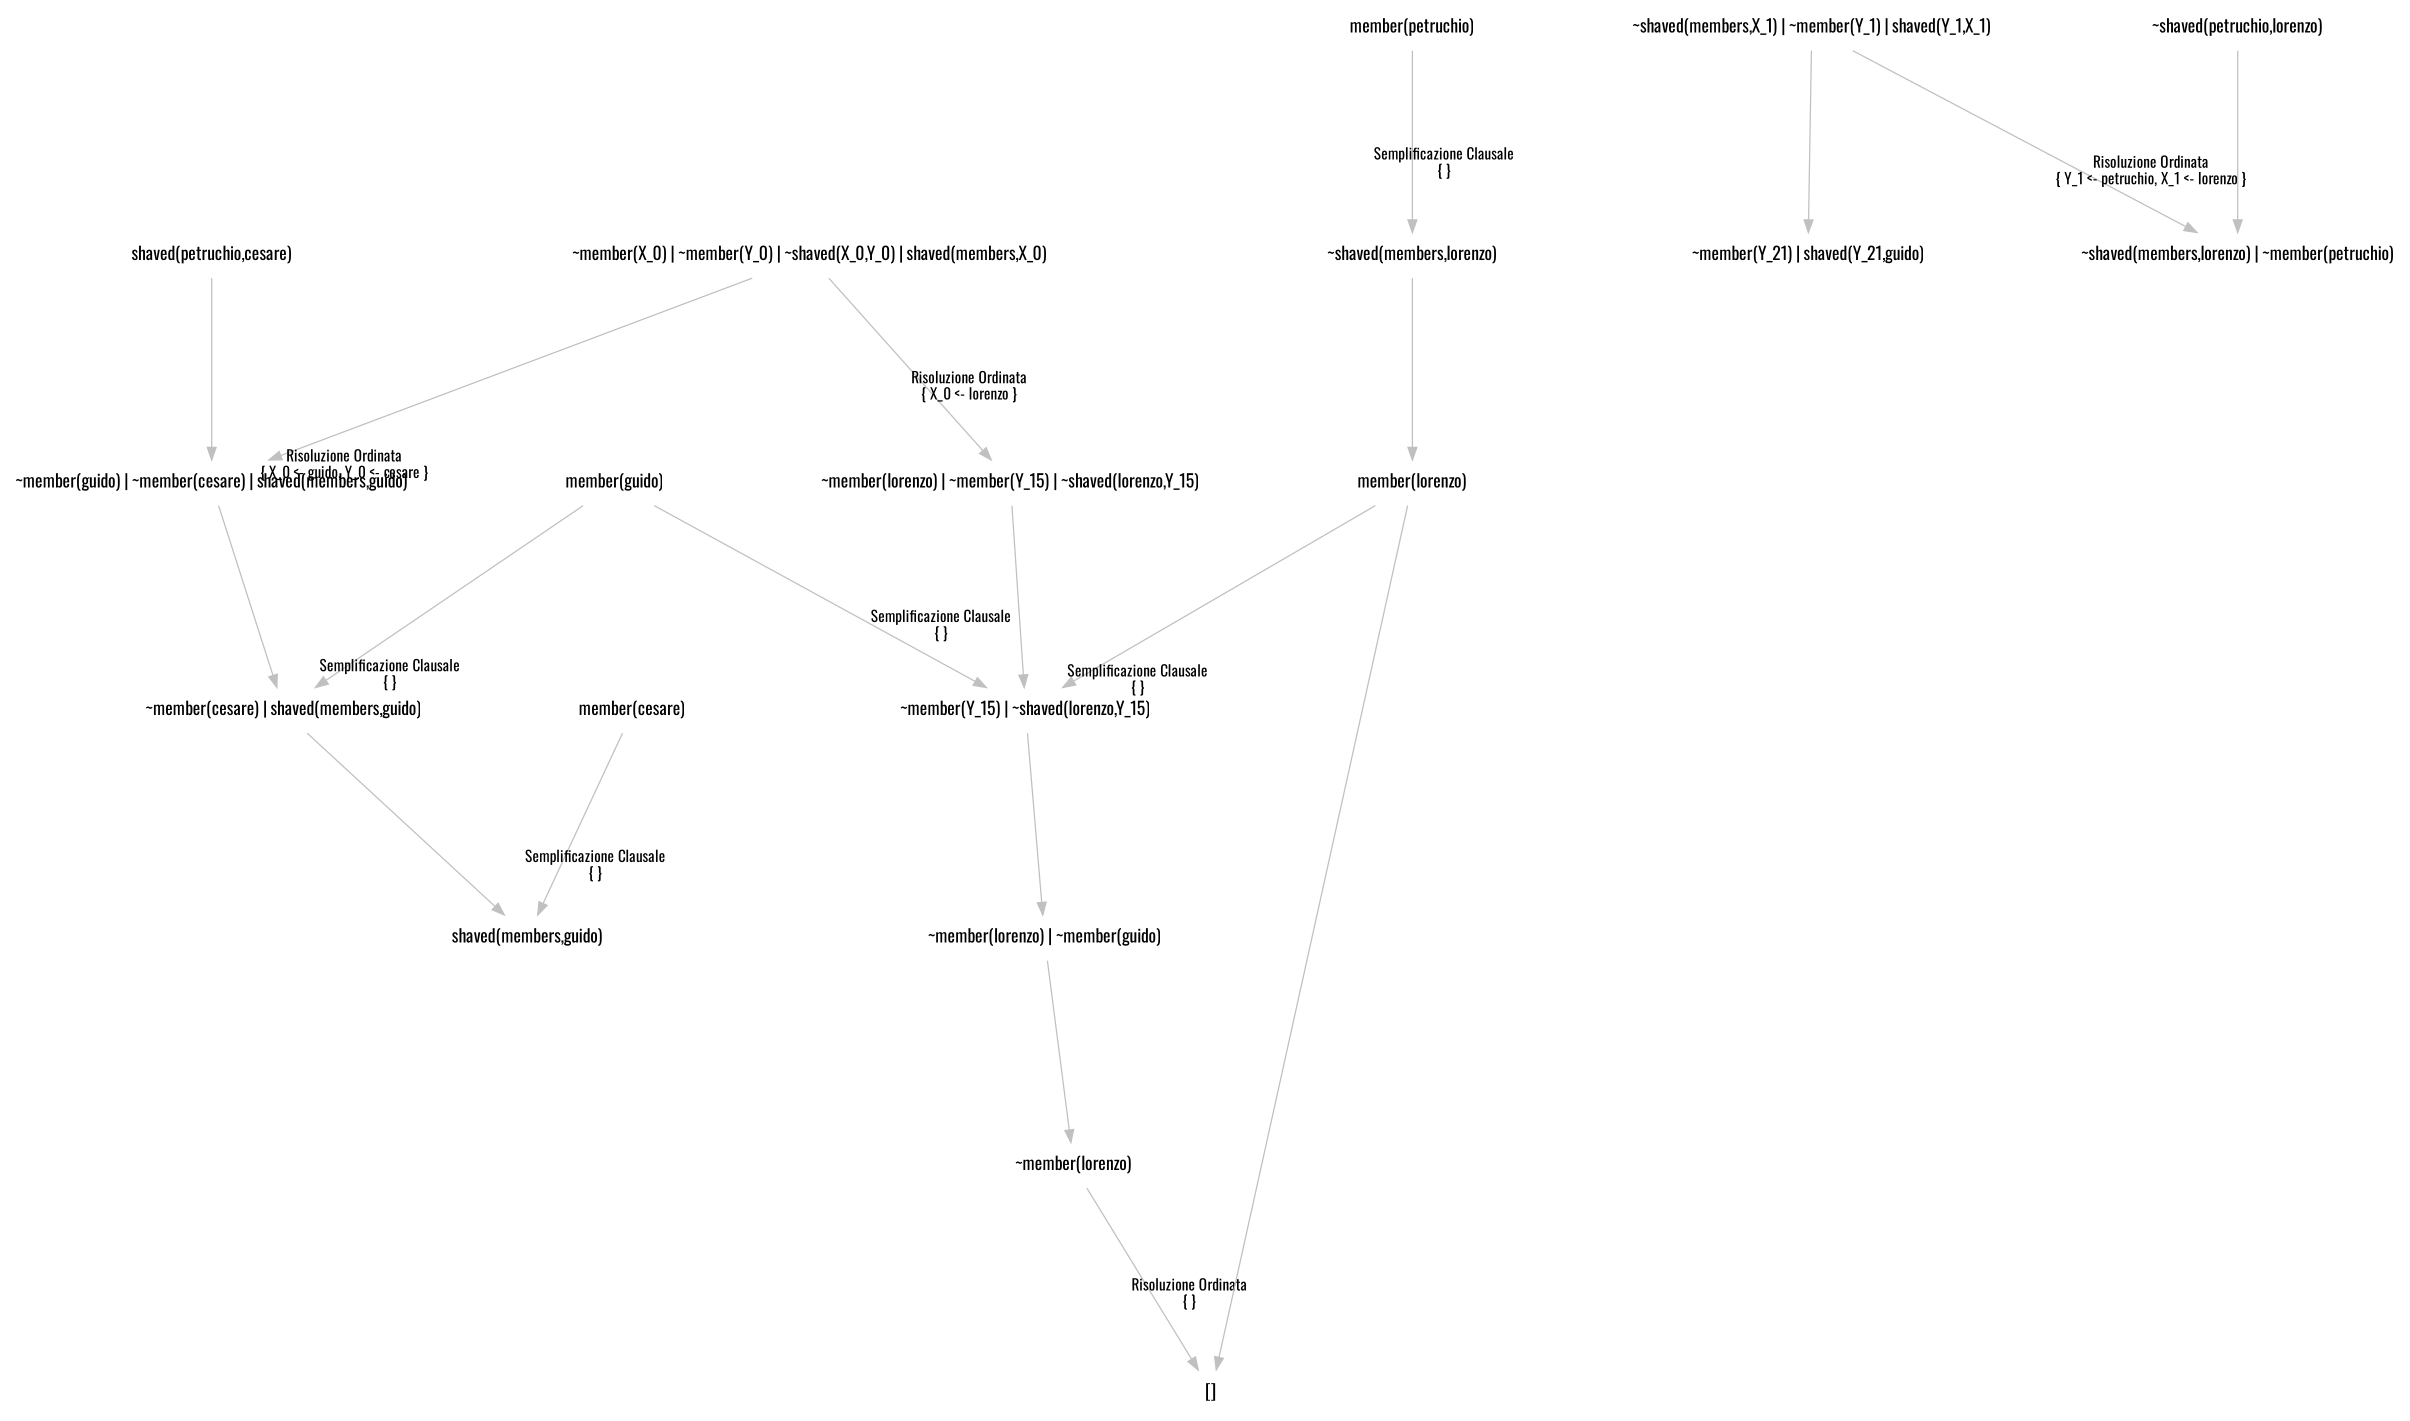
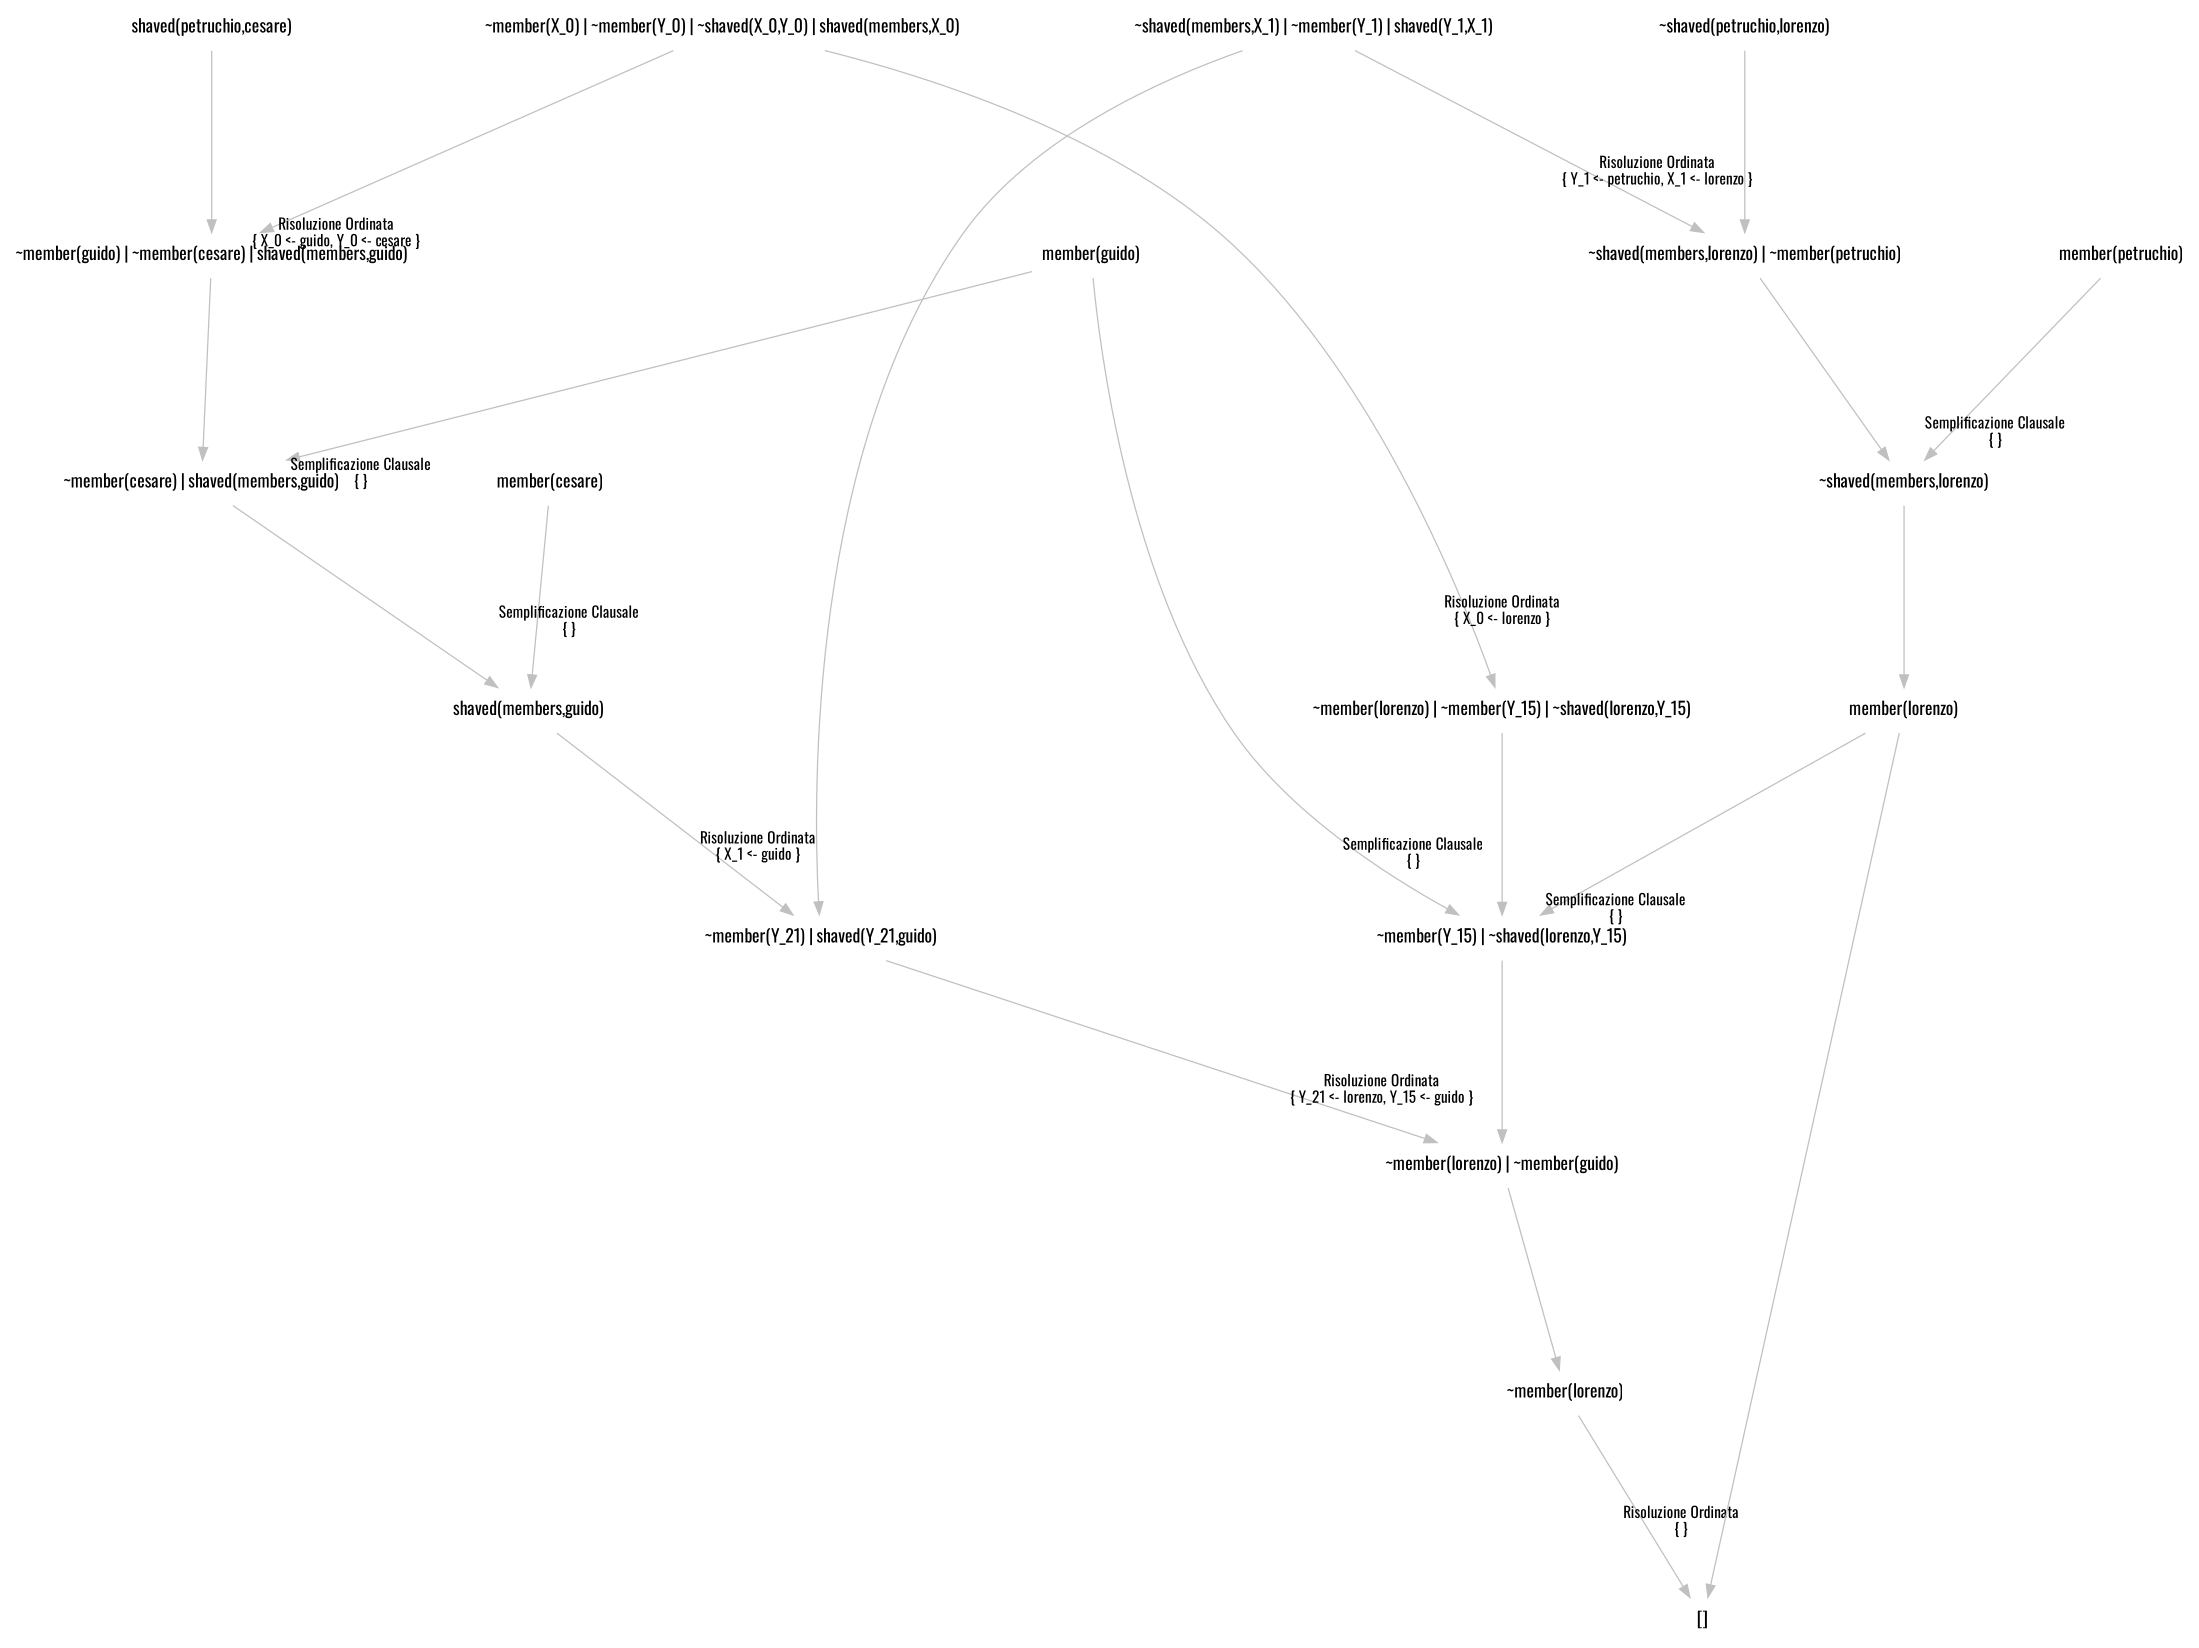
none -> (1821, 364)
none -> (670, 820)
none -> (1155, 1050)
